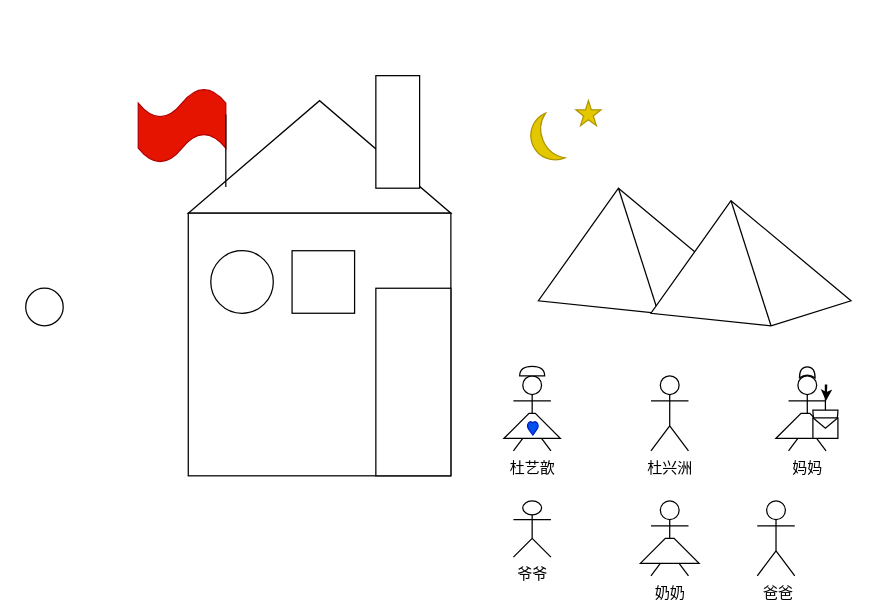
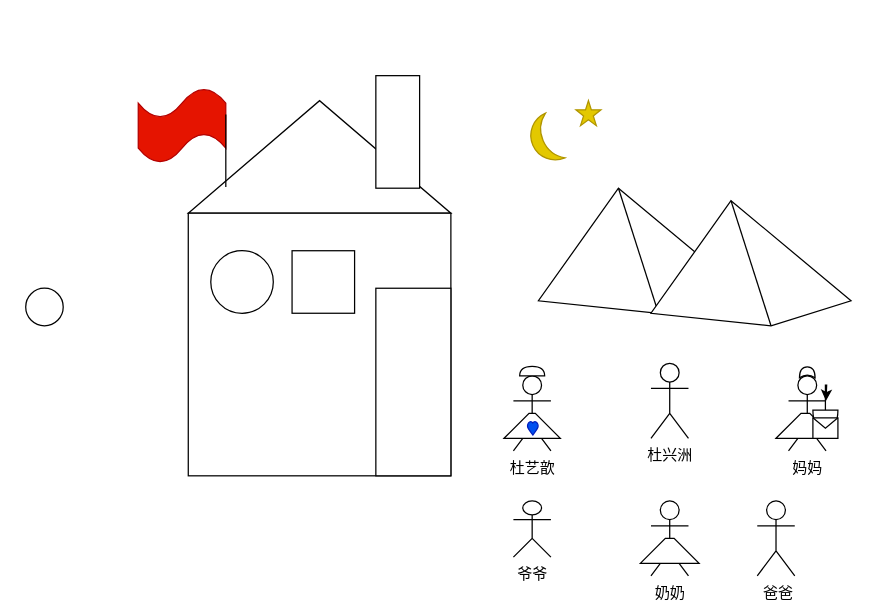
(669, 413) -> (669, 401)
